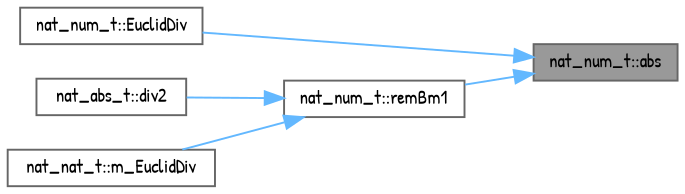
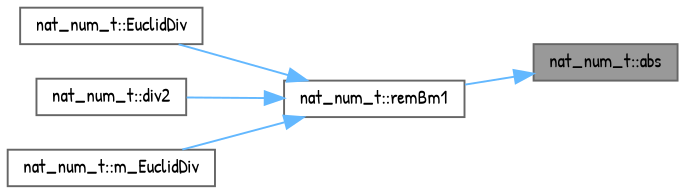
(358, 44) -> (233, 60)
(111, 97) -> (111, 97)
(111, 168) -> (111, 168)
